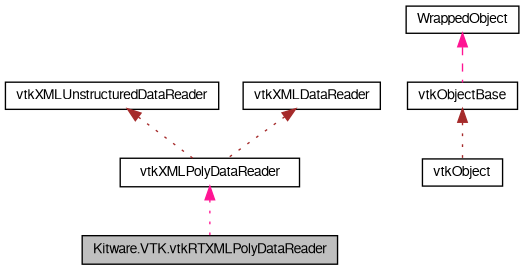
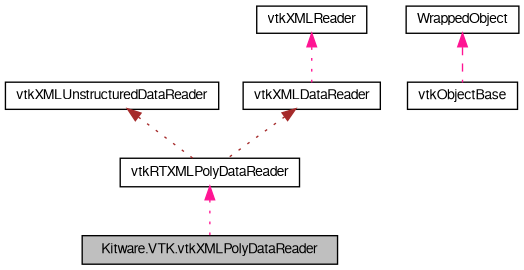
none -> (312, 20)
(210, 173) -> (210, 173)
(463, 173) -> none
(210, 250) -> (210, 250)
